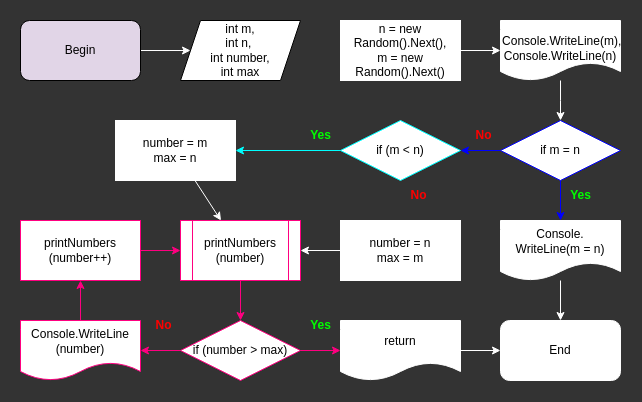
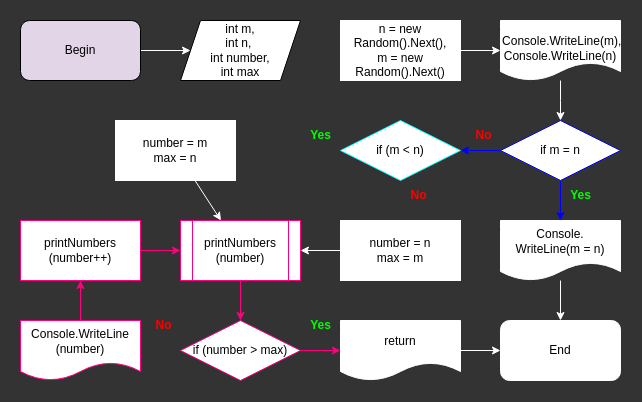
(291, 151) -> none
(164, 351) -> none
